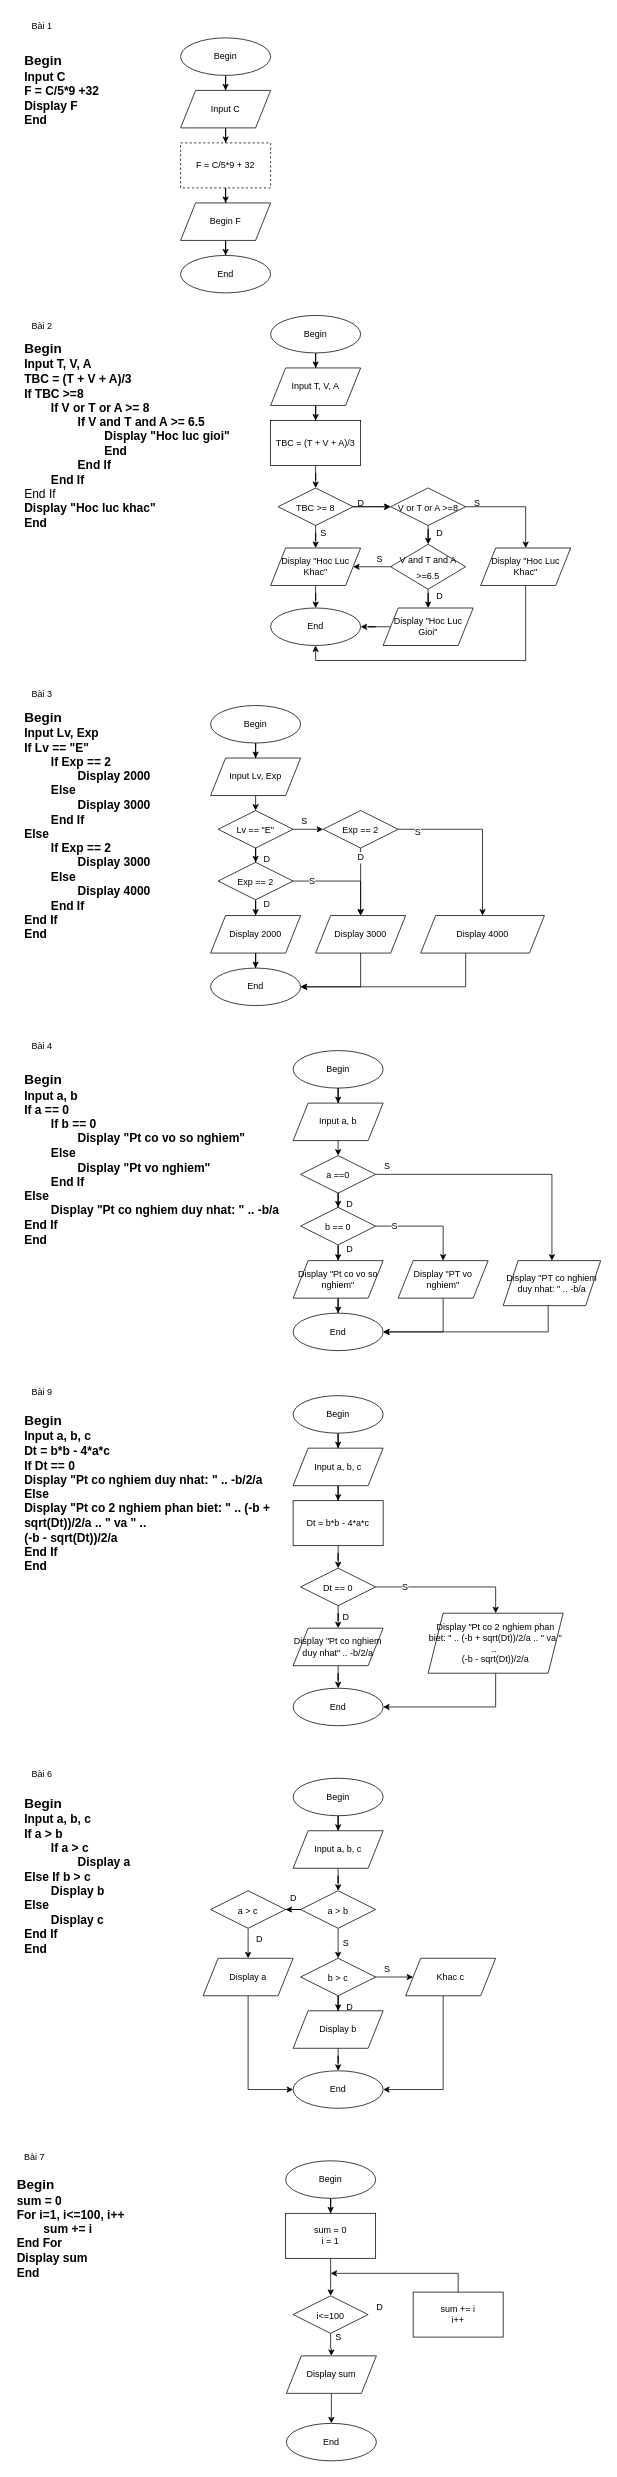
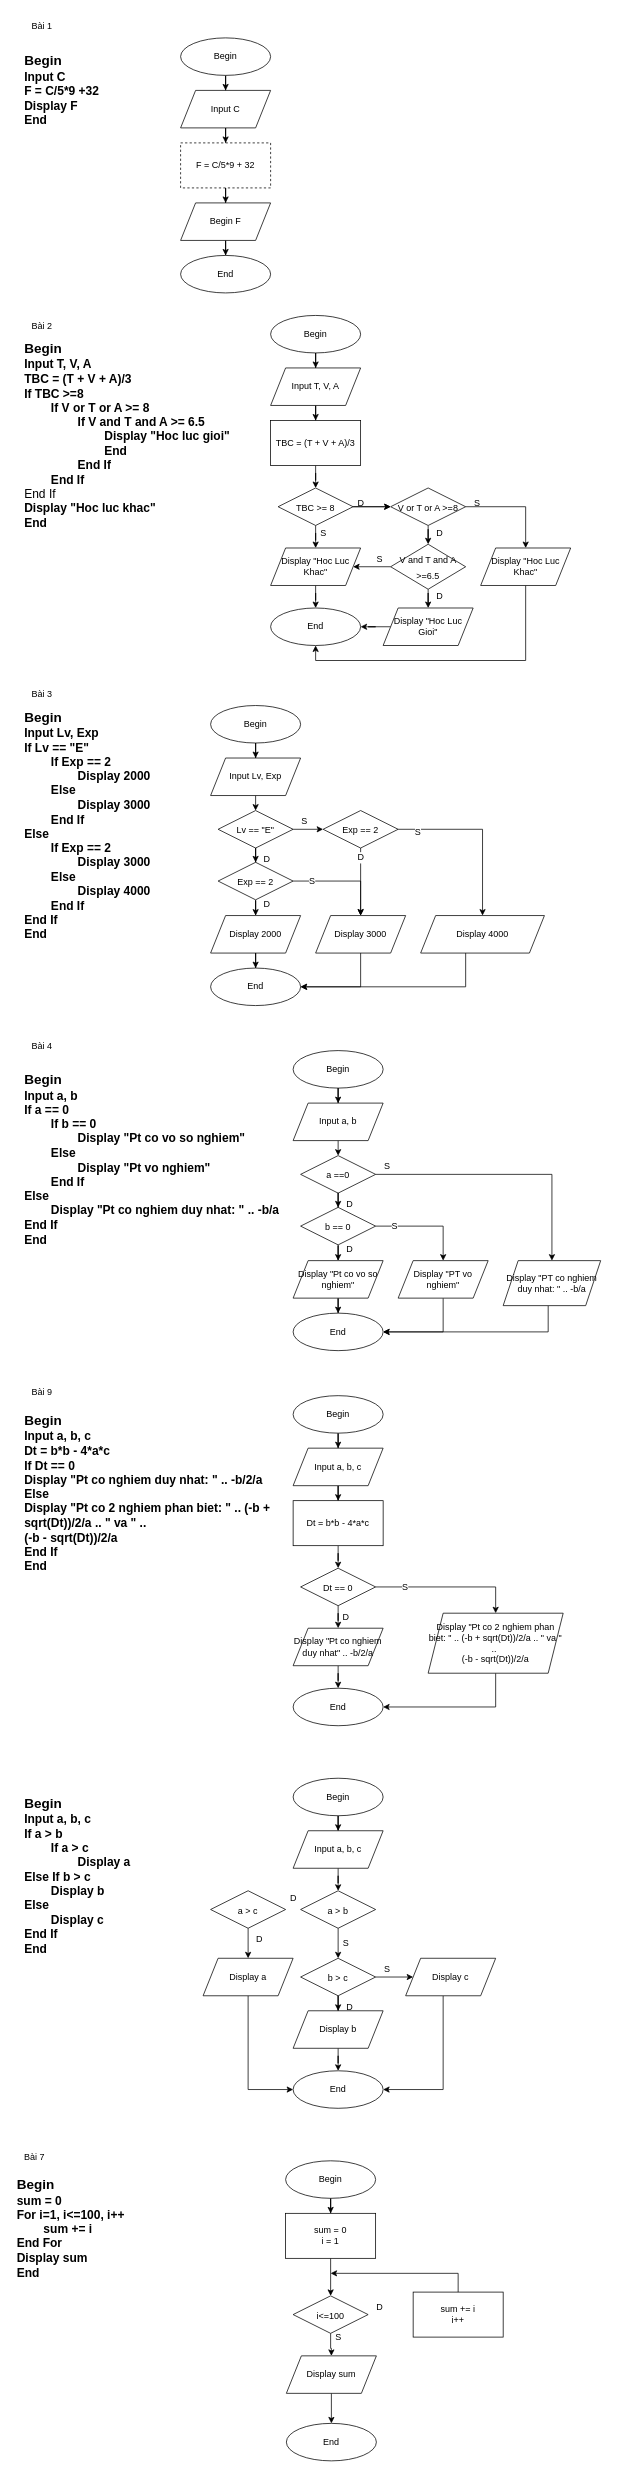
(42, 1774) -> none
(290, 1909) -> none
(450, 1977) -> (450, 1977)
